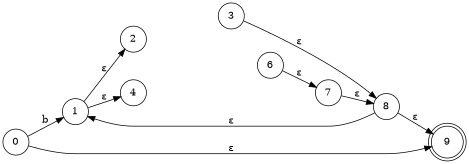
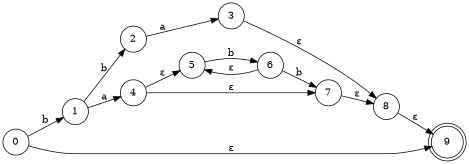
none -> (179, 28)
none -> (192, 65)
(104, 69) -> (104, 69)
(299, 73) -> (299, 73)
none -> (227, 93)
(104, 97) -> (104, 97)
(235, 126) -> none
